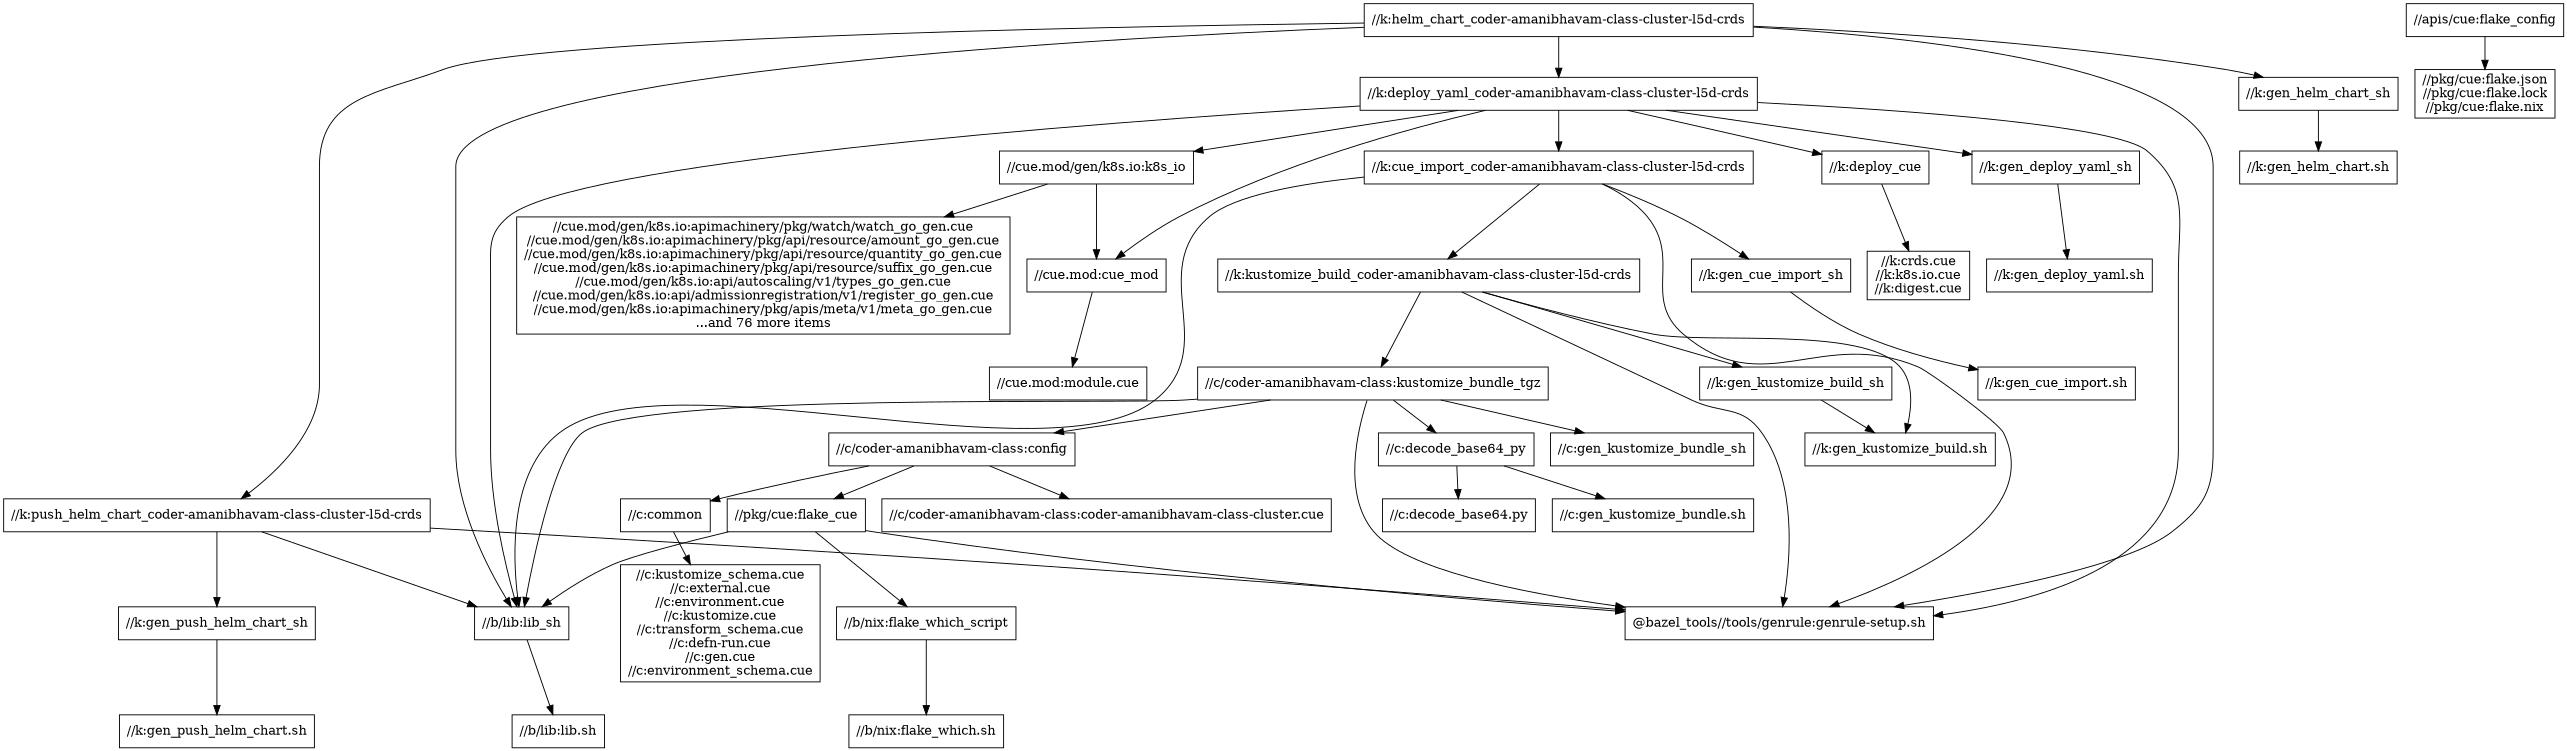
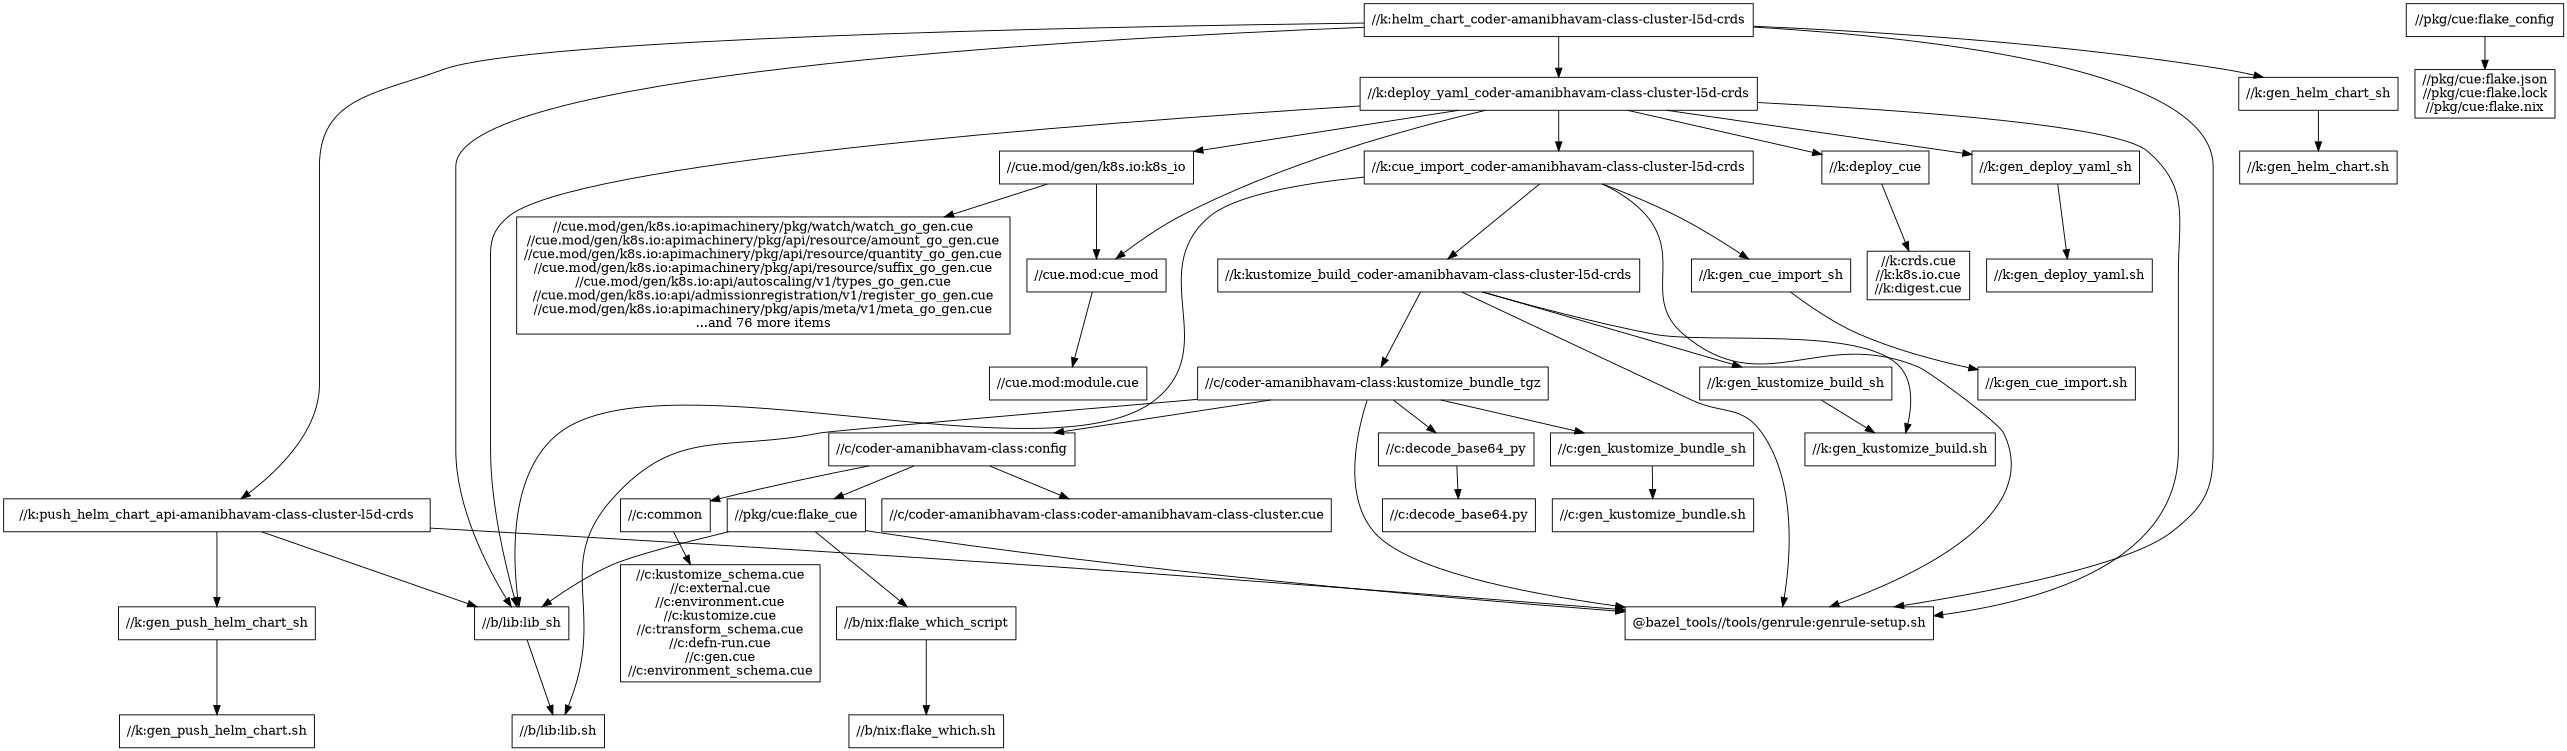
(2485, 20) -> (2485, 20)
(800, 405) -> (789, 438)
(1550, 481) -> (1652, 478)
(217, 515) -> (217, 515)
